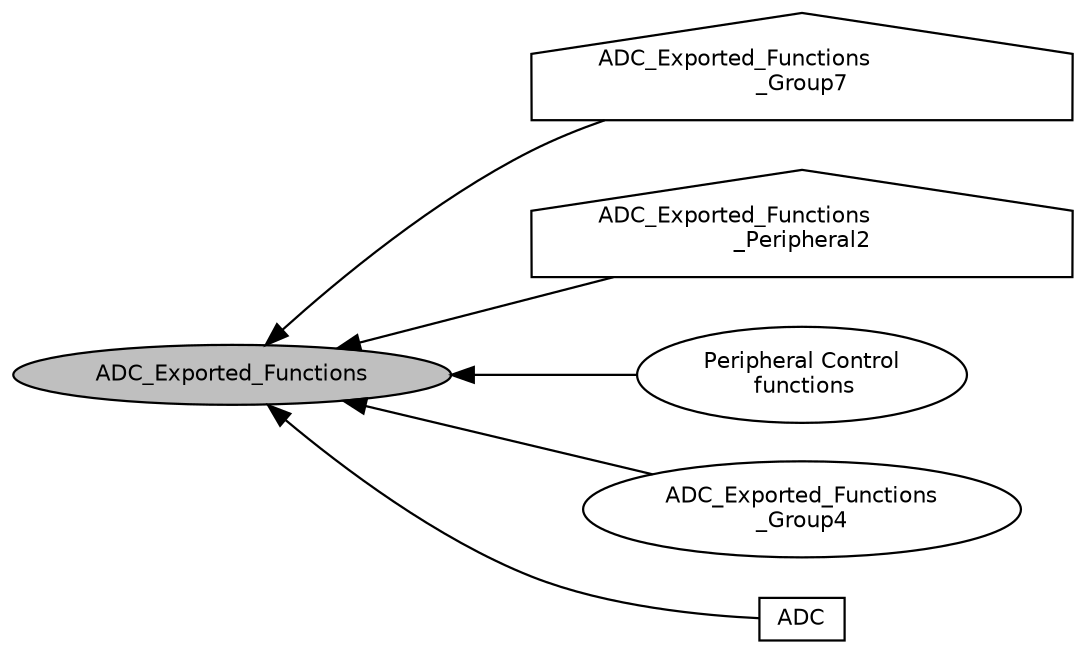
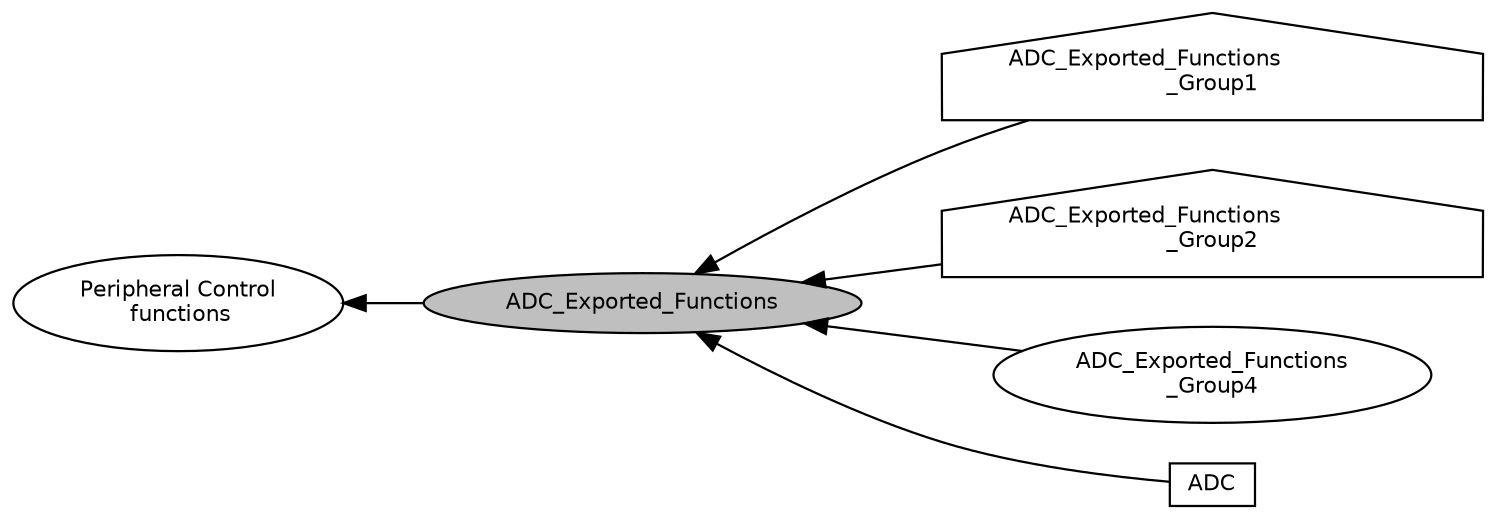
(802, 72) -> (1212, 72)
(802, 229) -> (1212, 229)
(555, 375) -> (395, 303)
